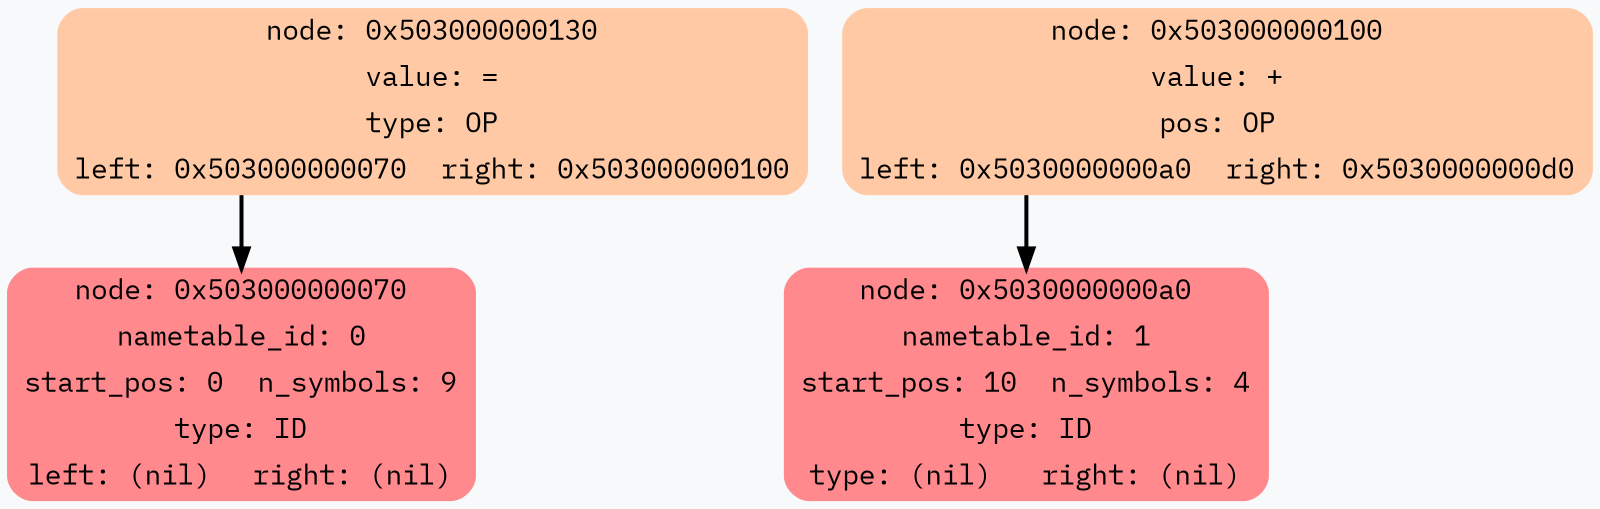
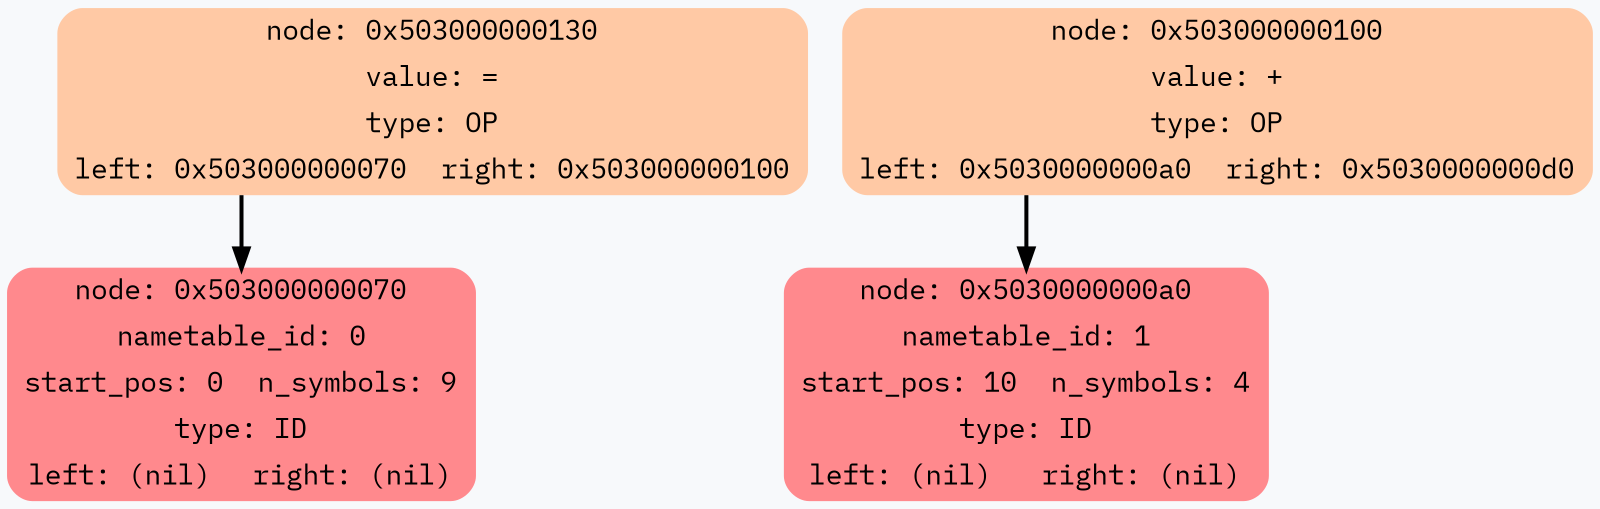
(1218, 124) -> (1218, 124)
(901, 476) -> (901, 476)
